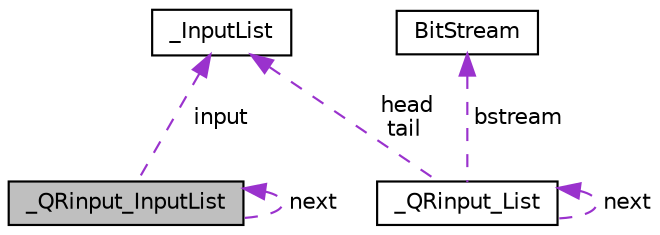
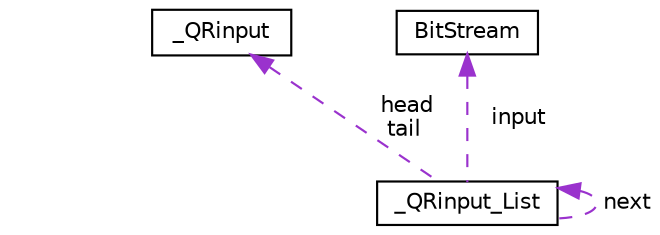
(222, 33) -> (222, 33)
(515, 118) -> (515, 118)
(126, 203) -> none
